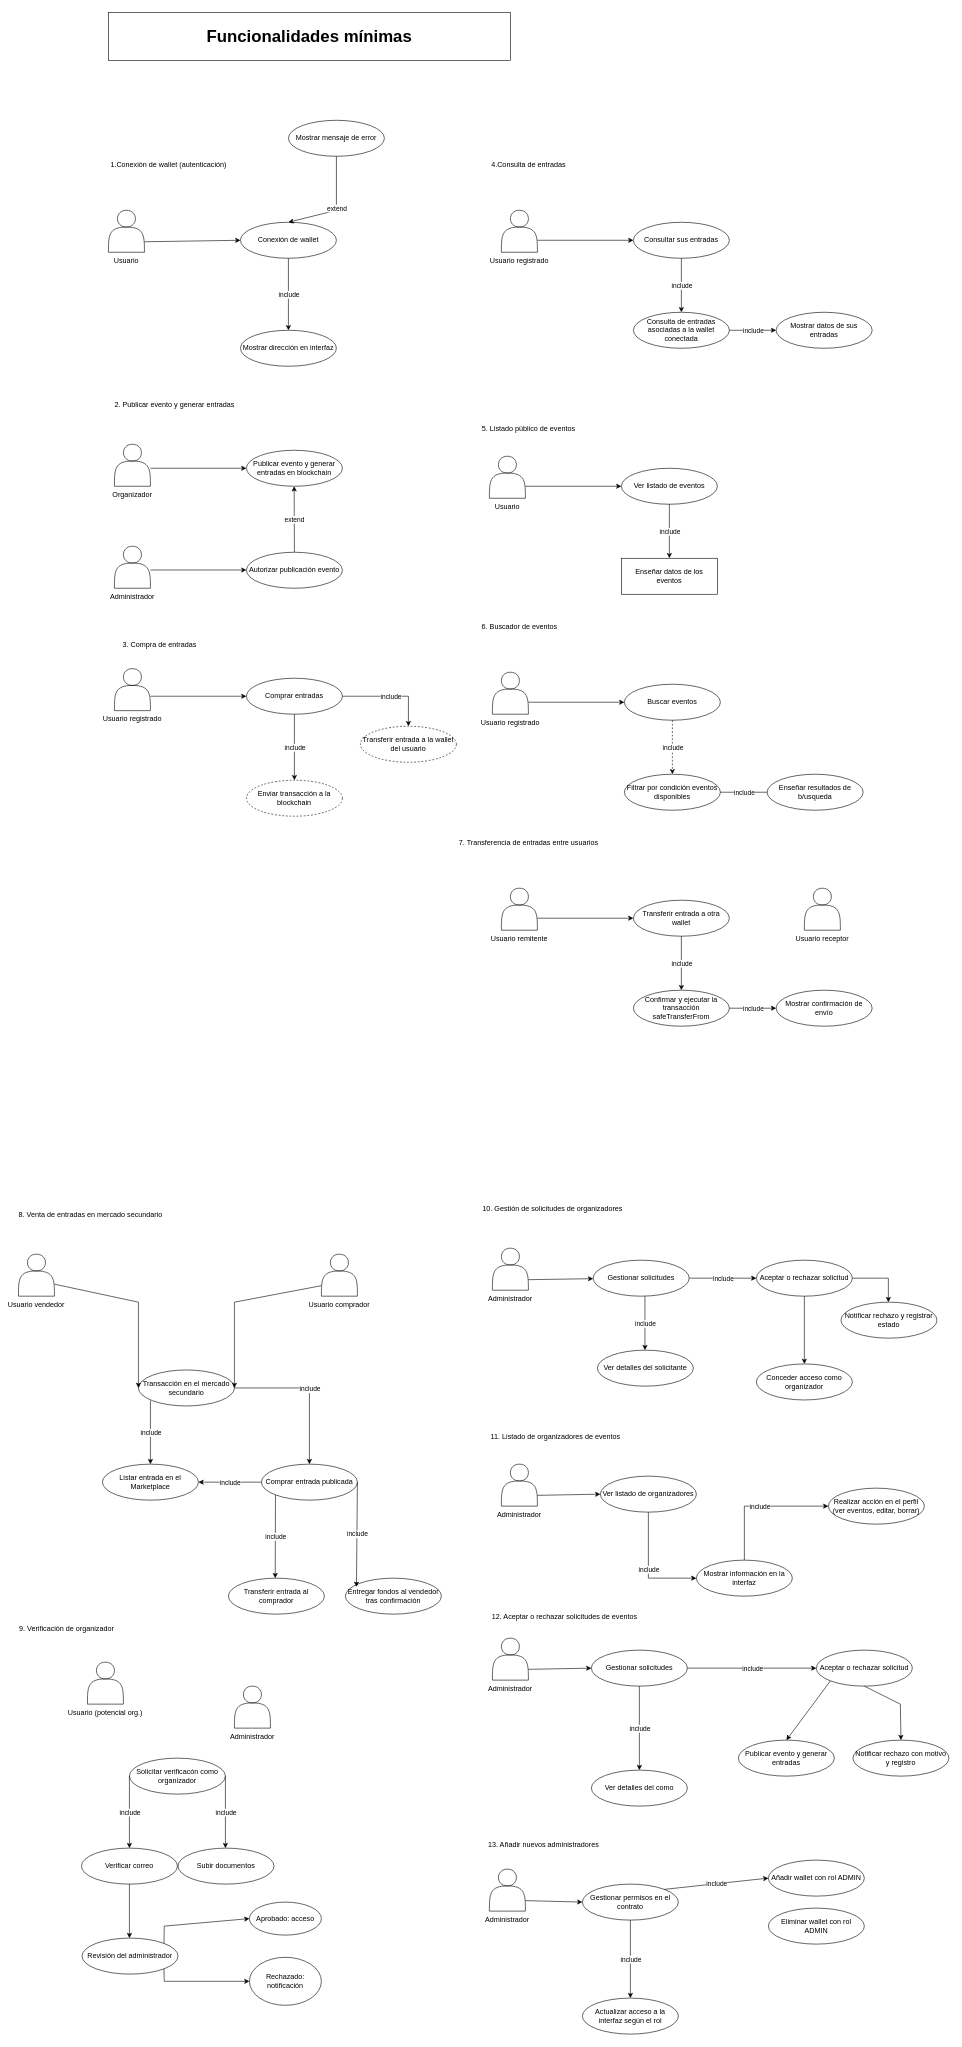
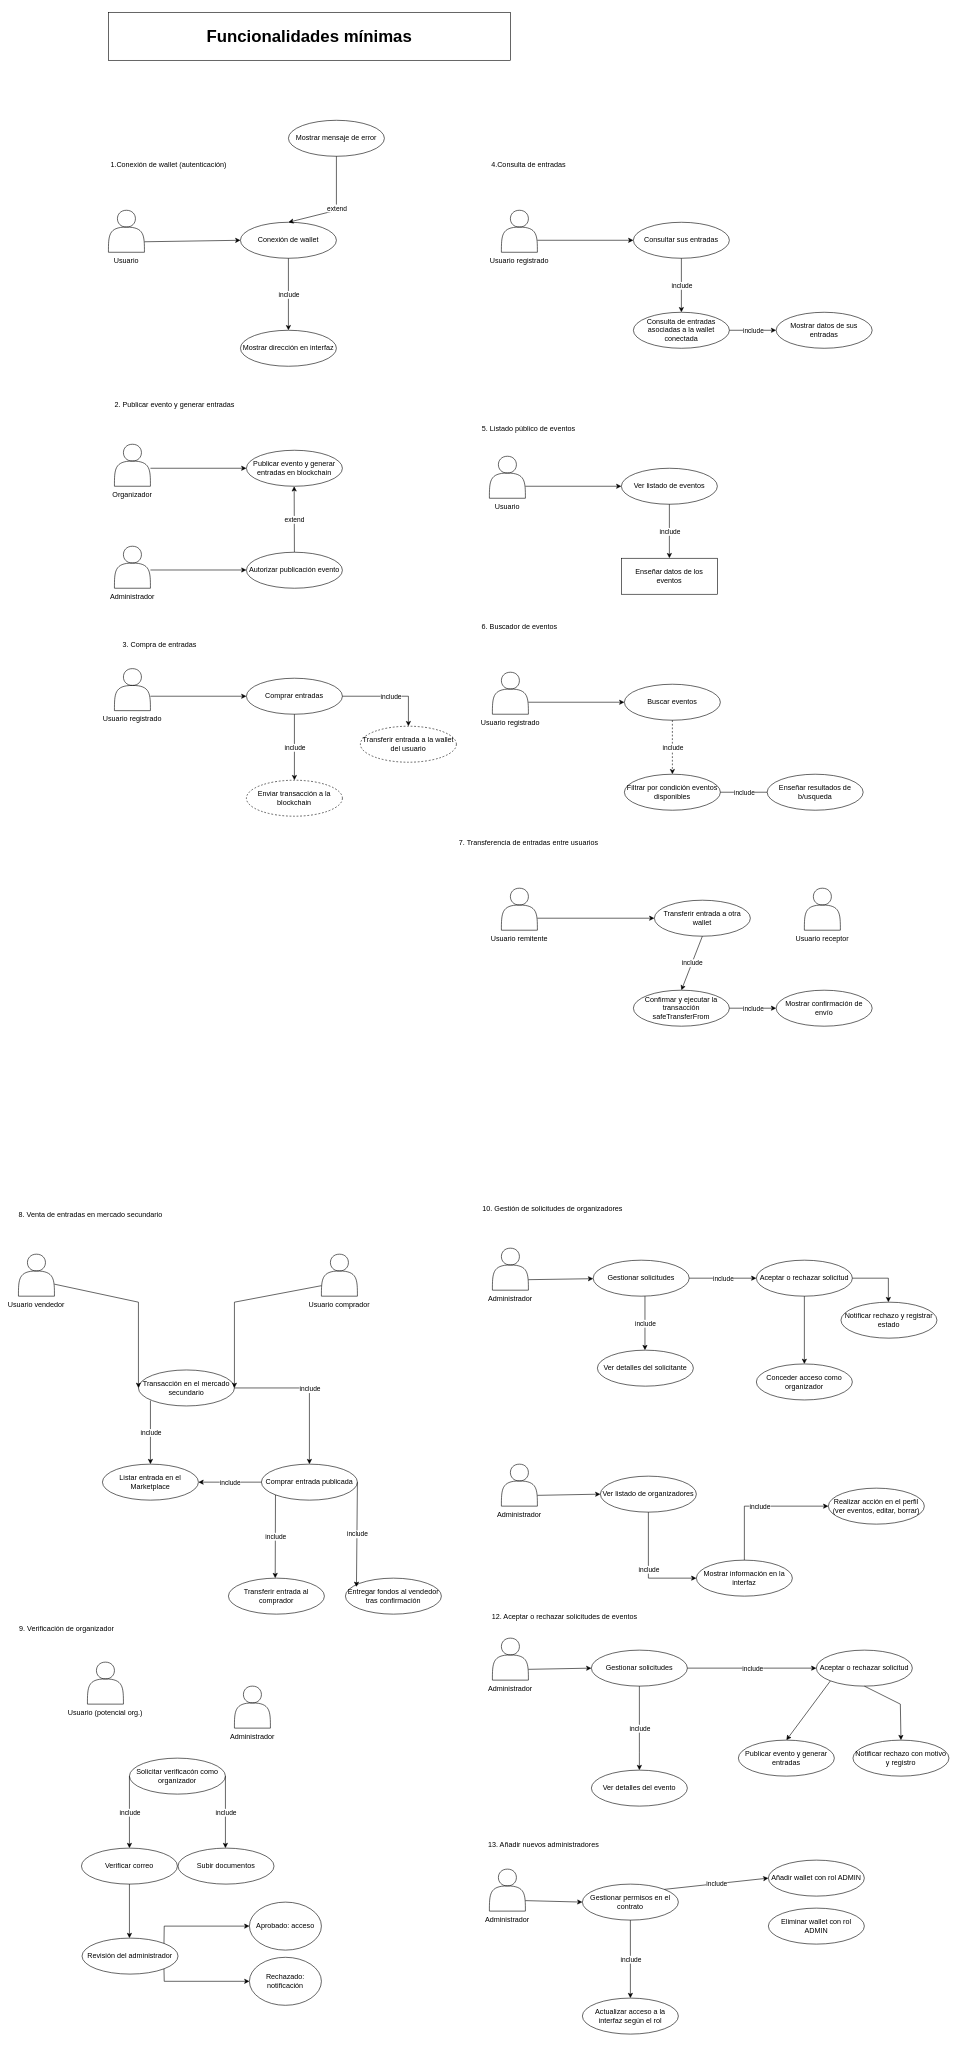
(681, 918) -> (702, 918)
(555, 1437) -> none
(639, 1788) -> (639, 1788)
(285, 1919) -> (285, 1926)
